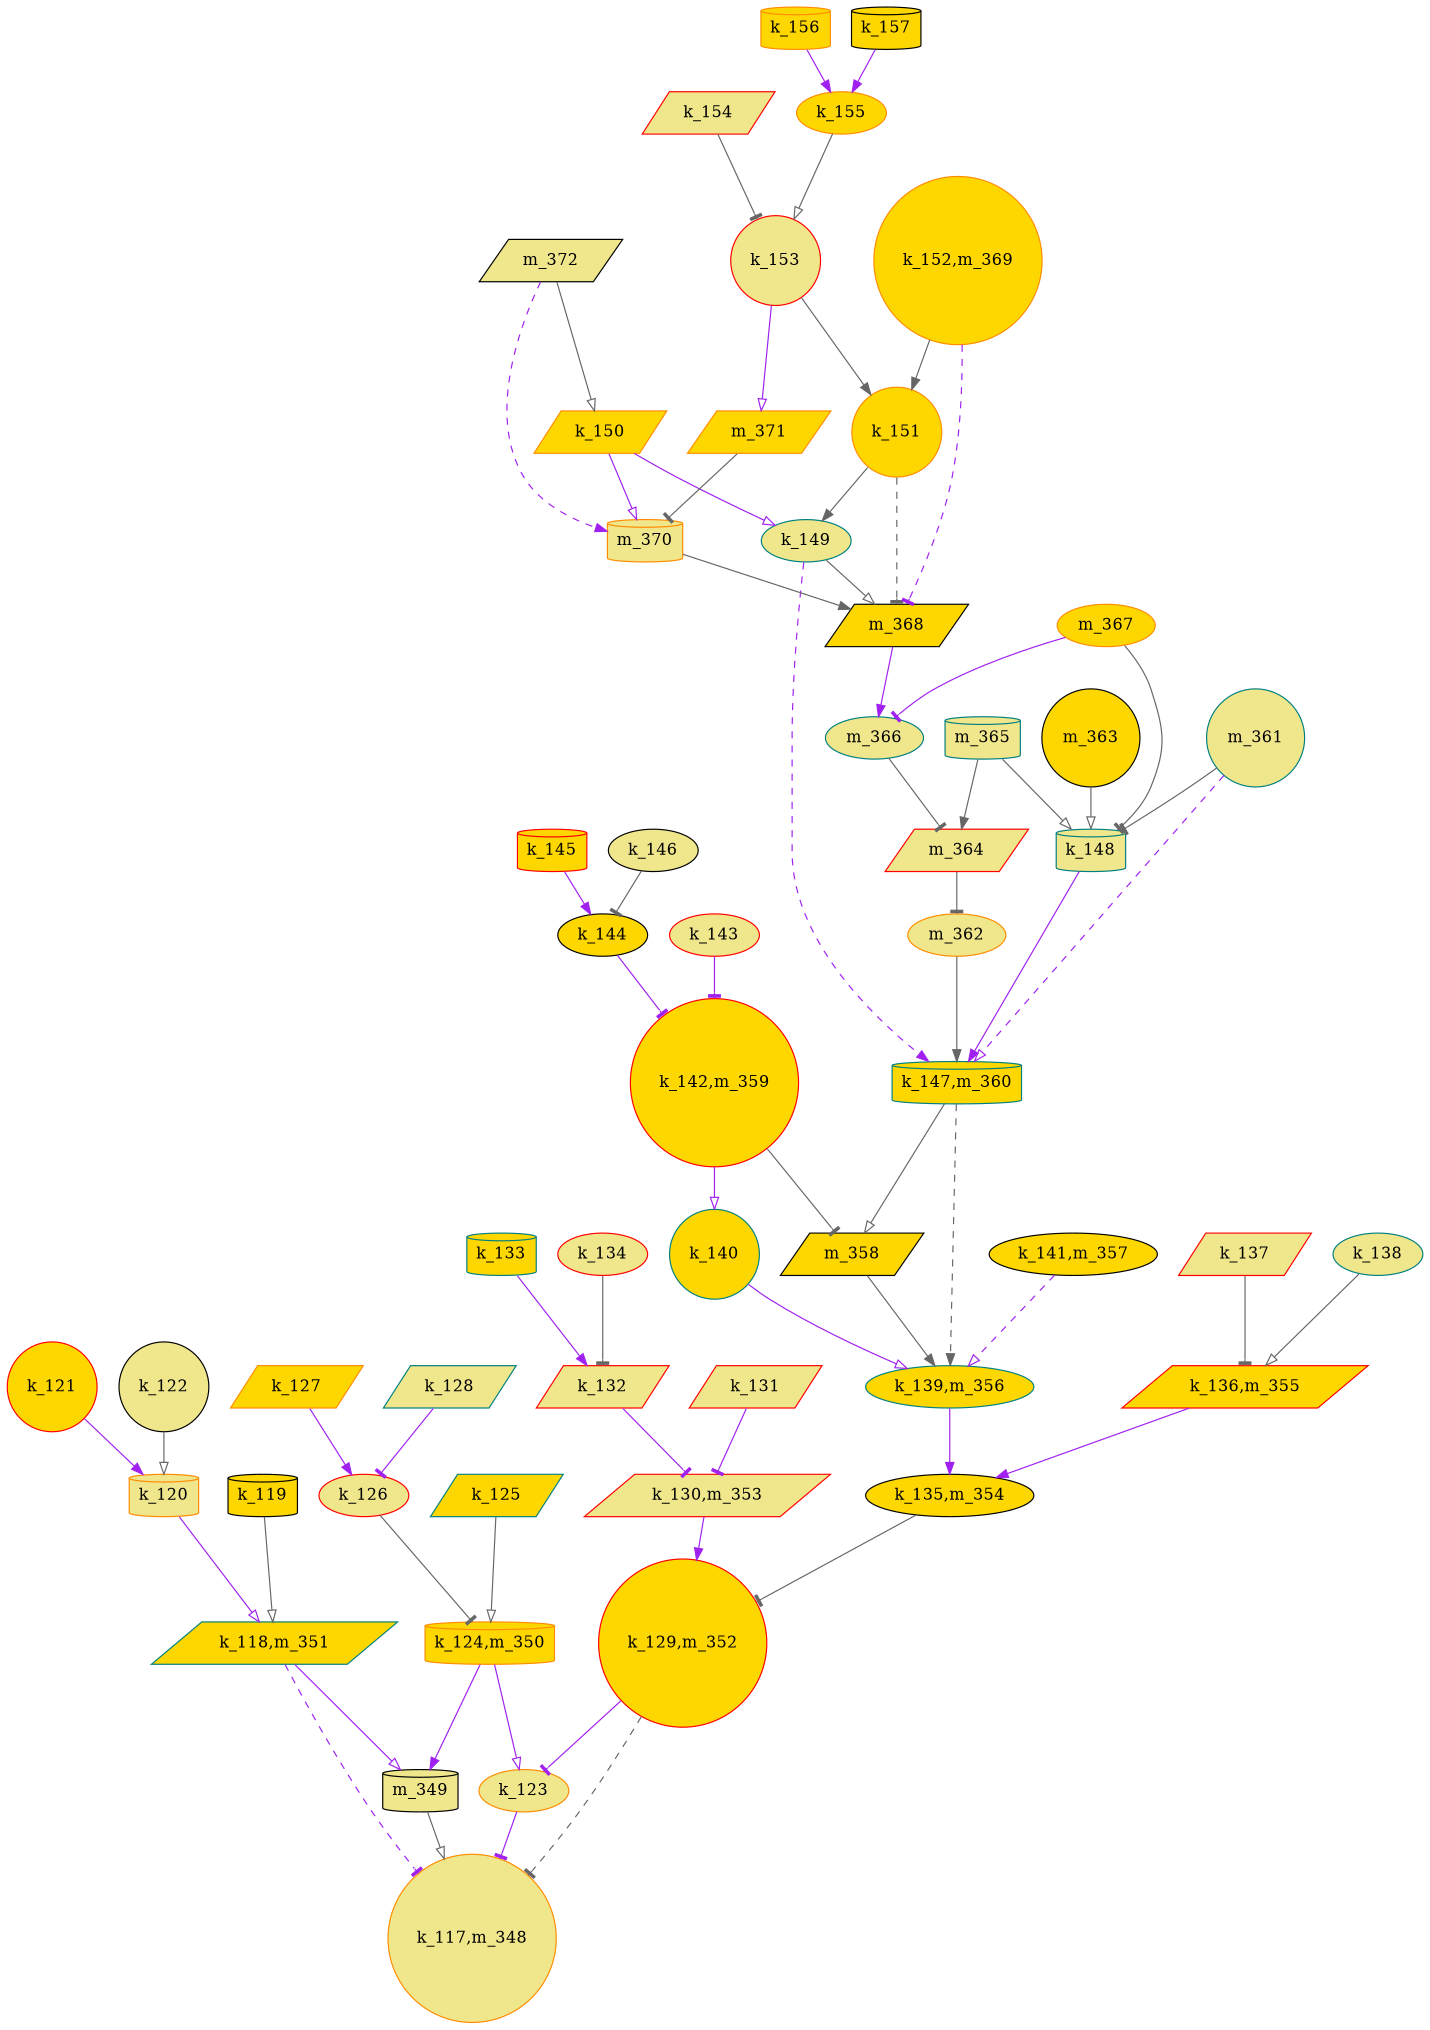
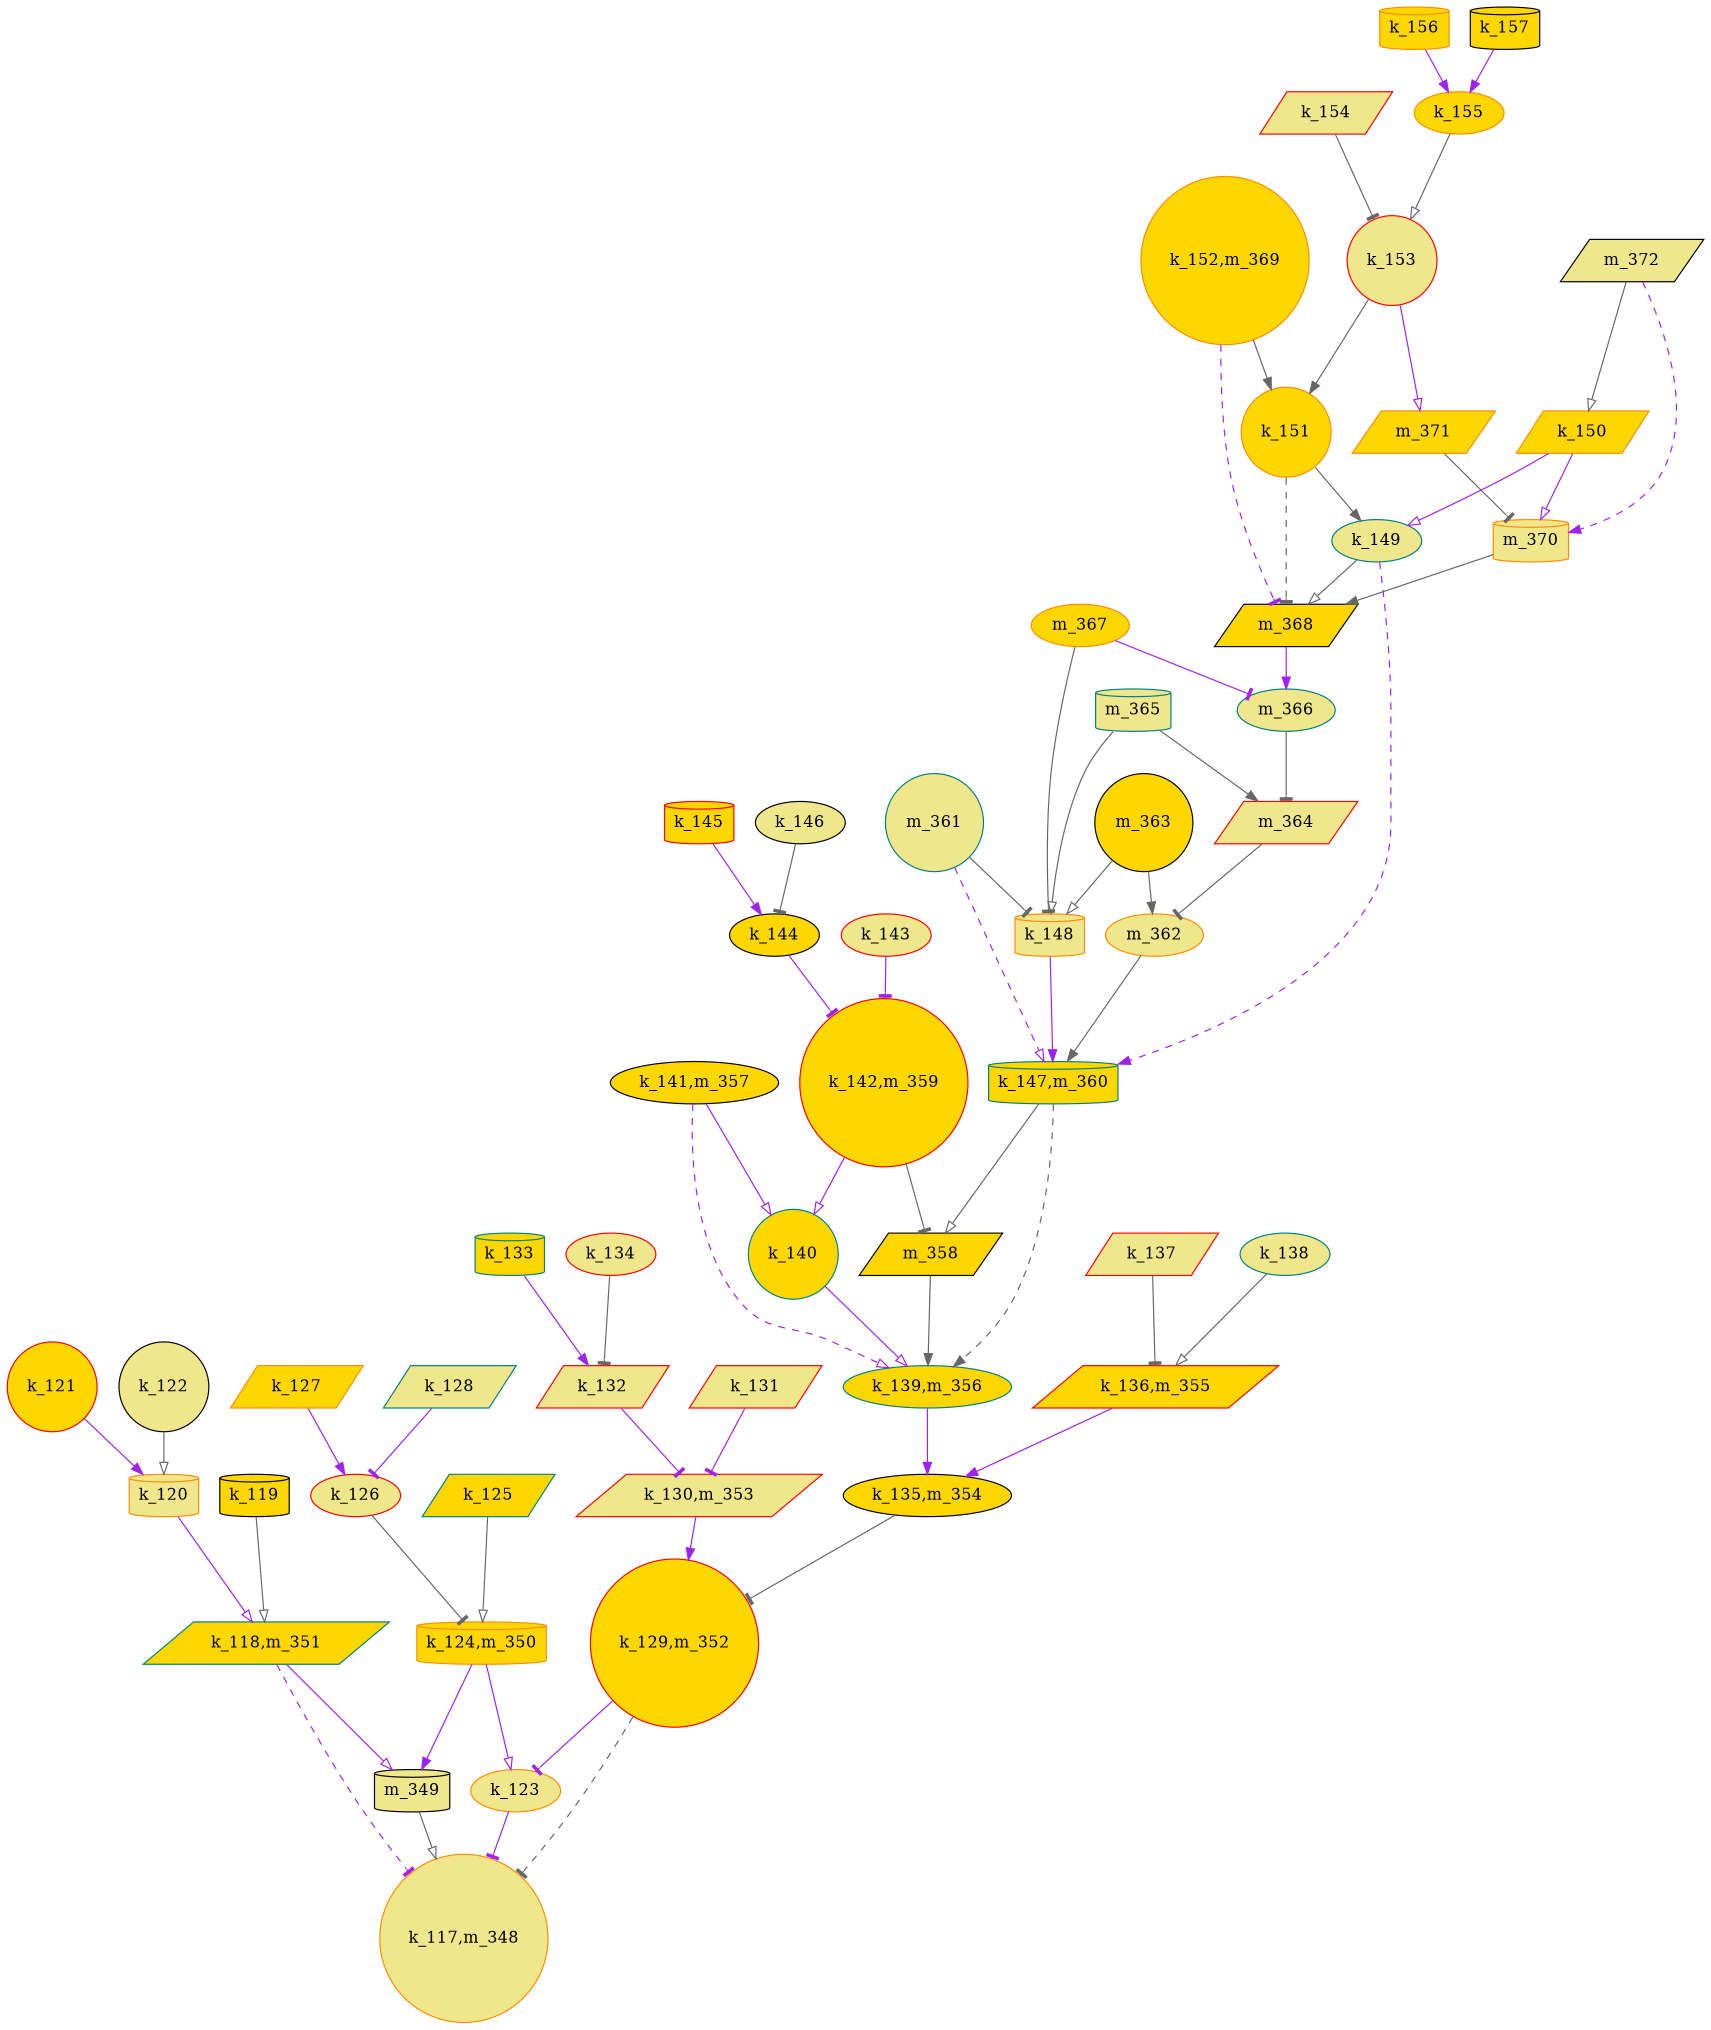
(1091, 850) -> (1050, 935)
none -> (1150, 887)
none -> (736, 1154)
